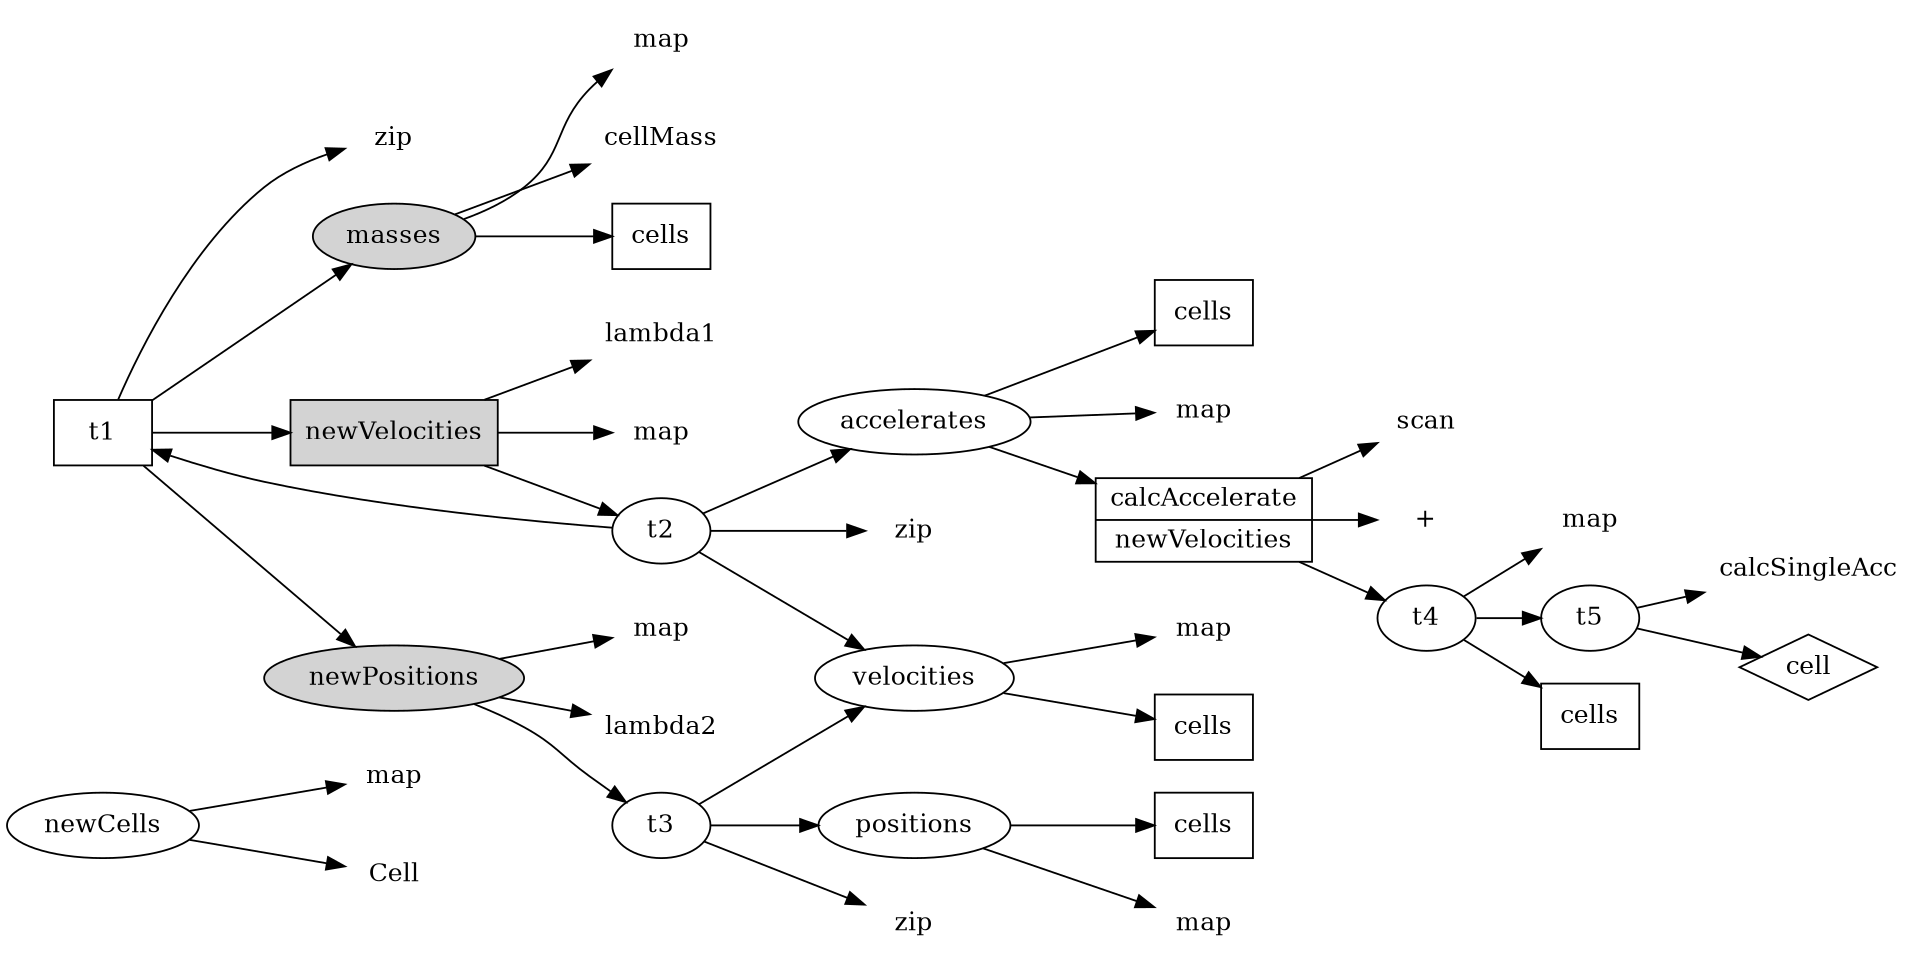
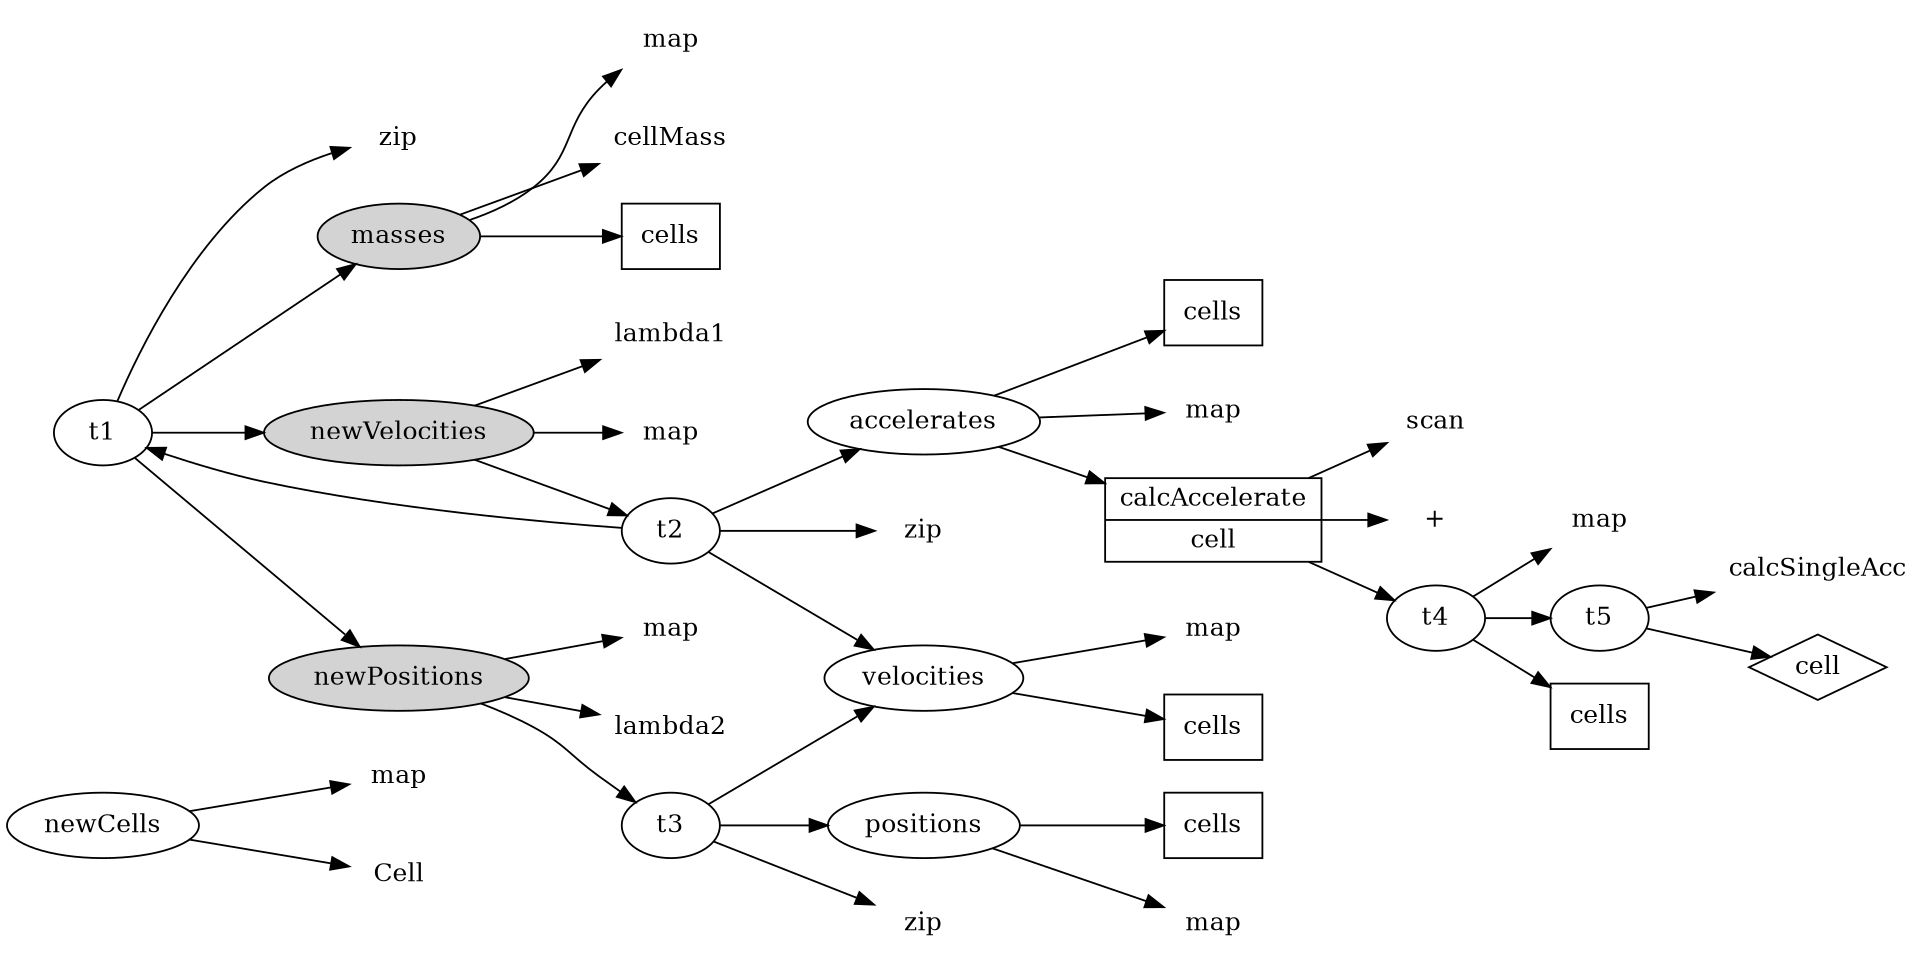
(103, 433) -> (103, 433)
(394, 433) -> (399, 433)
(1204, 540) -> (1213, 540)
